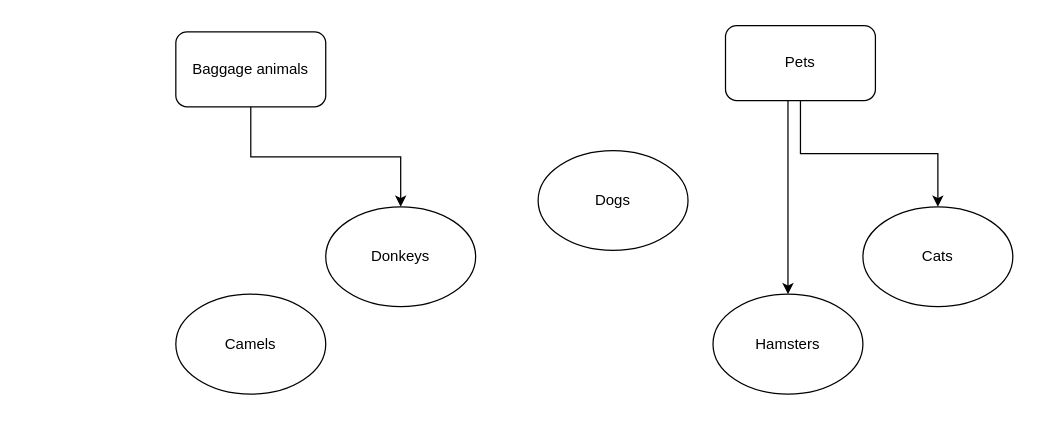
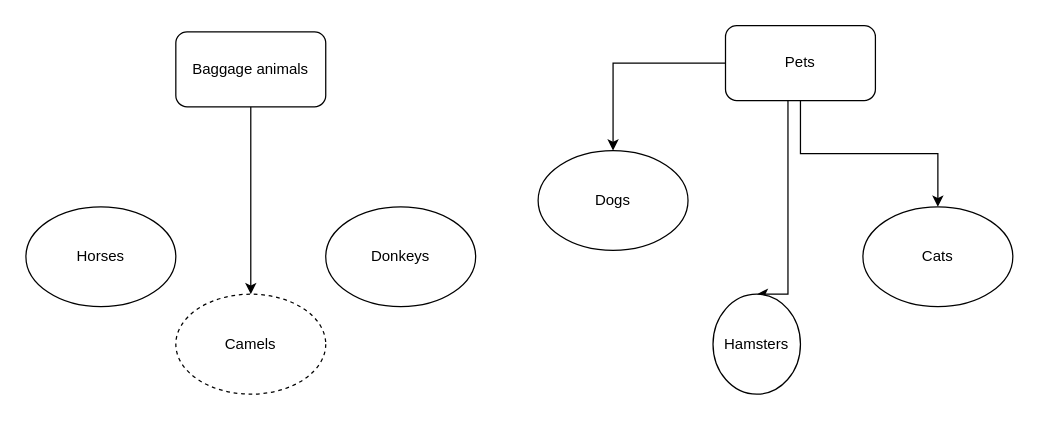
none -> (630, 63)
(348, 157) -> none
none -> (251, 222)
none -> (101, 257)
(251, 344) -> (251, 344)
(788, 344) -> (757, 344)
